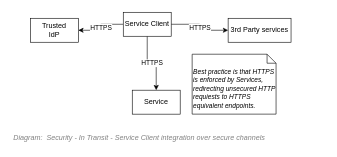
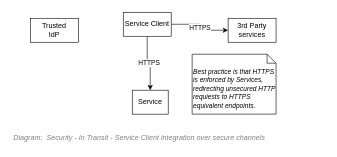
(105, 24) -> none
(260, 30) -> (252, 30)
(156, 102) -> (150, 102)
